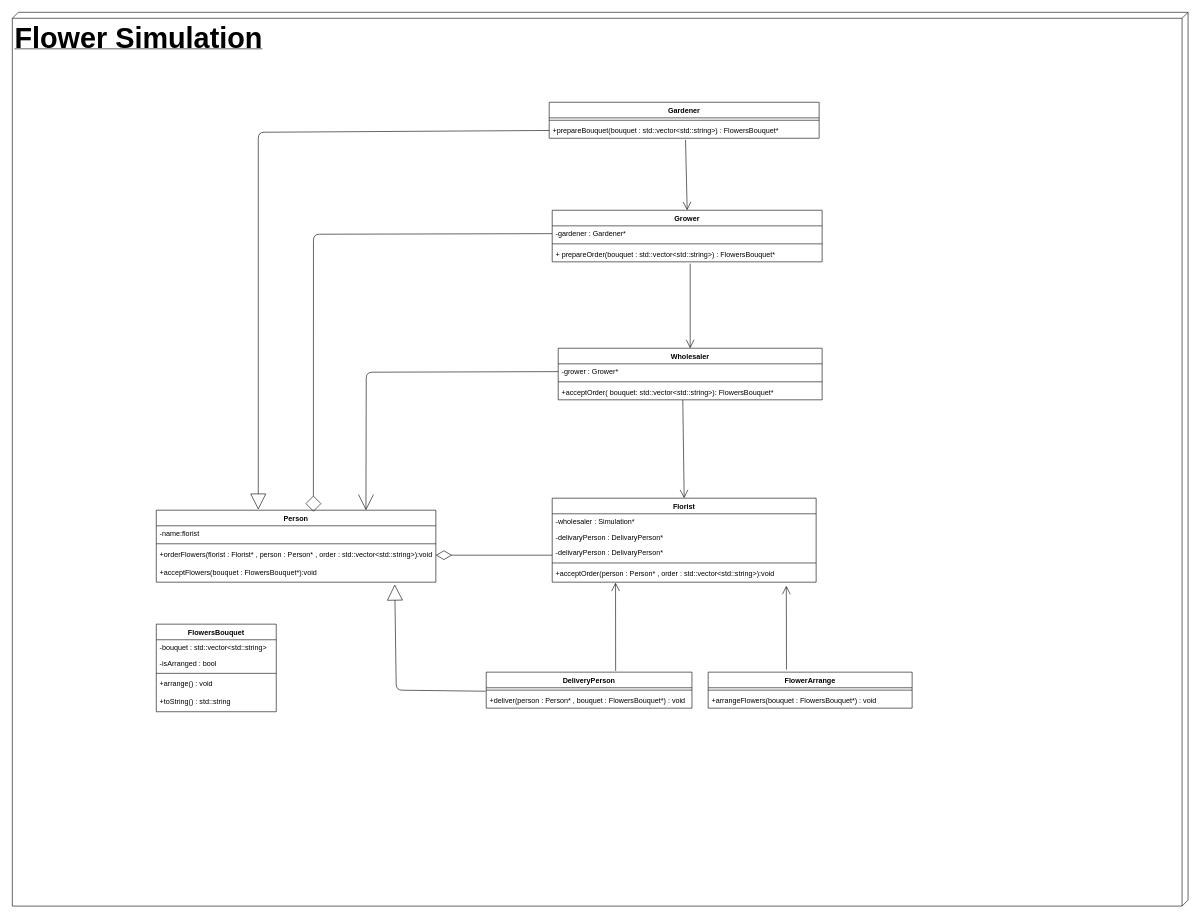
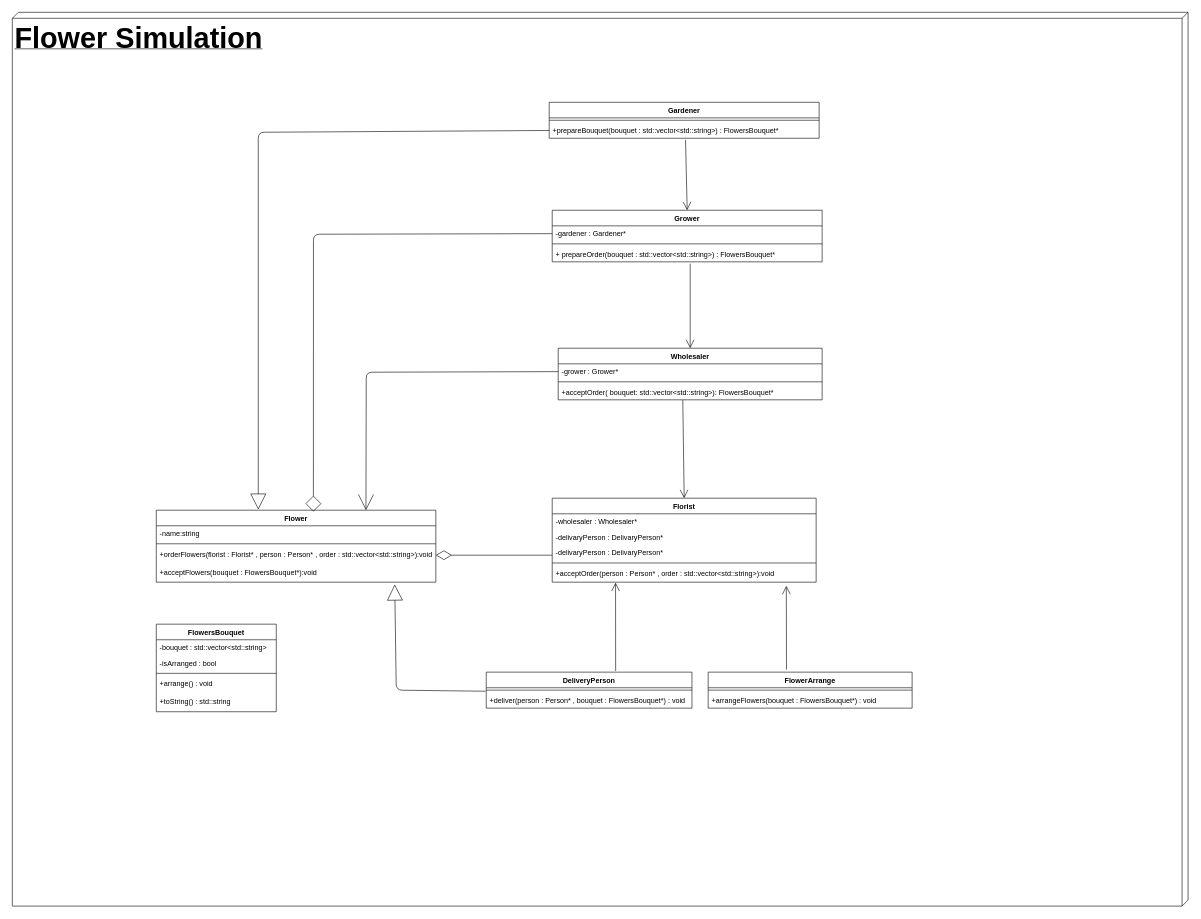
(296, 518) -> (296, 518)
(599, 522) -> (599, 522)
(183, 534) -> (182, 534)
